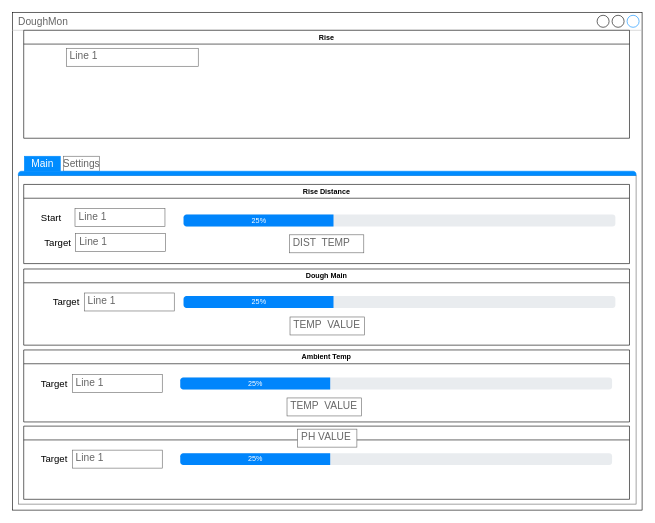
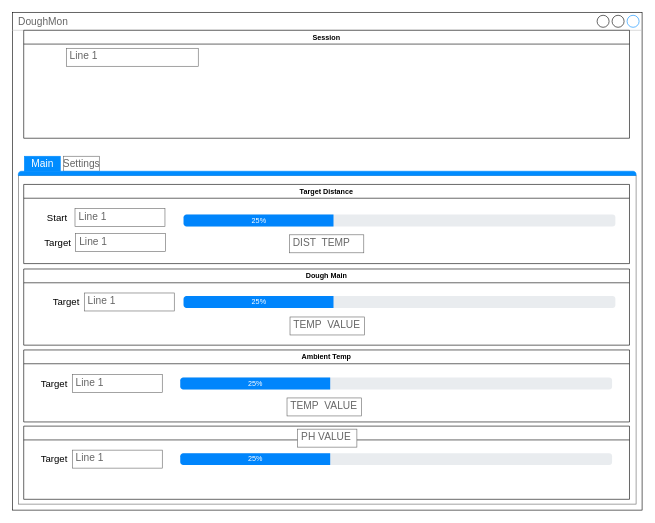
(327, 38) -> (327, 38)
(327, 192) -> (327, 192)
(51, 218) -> (57, 218)
